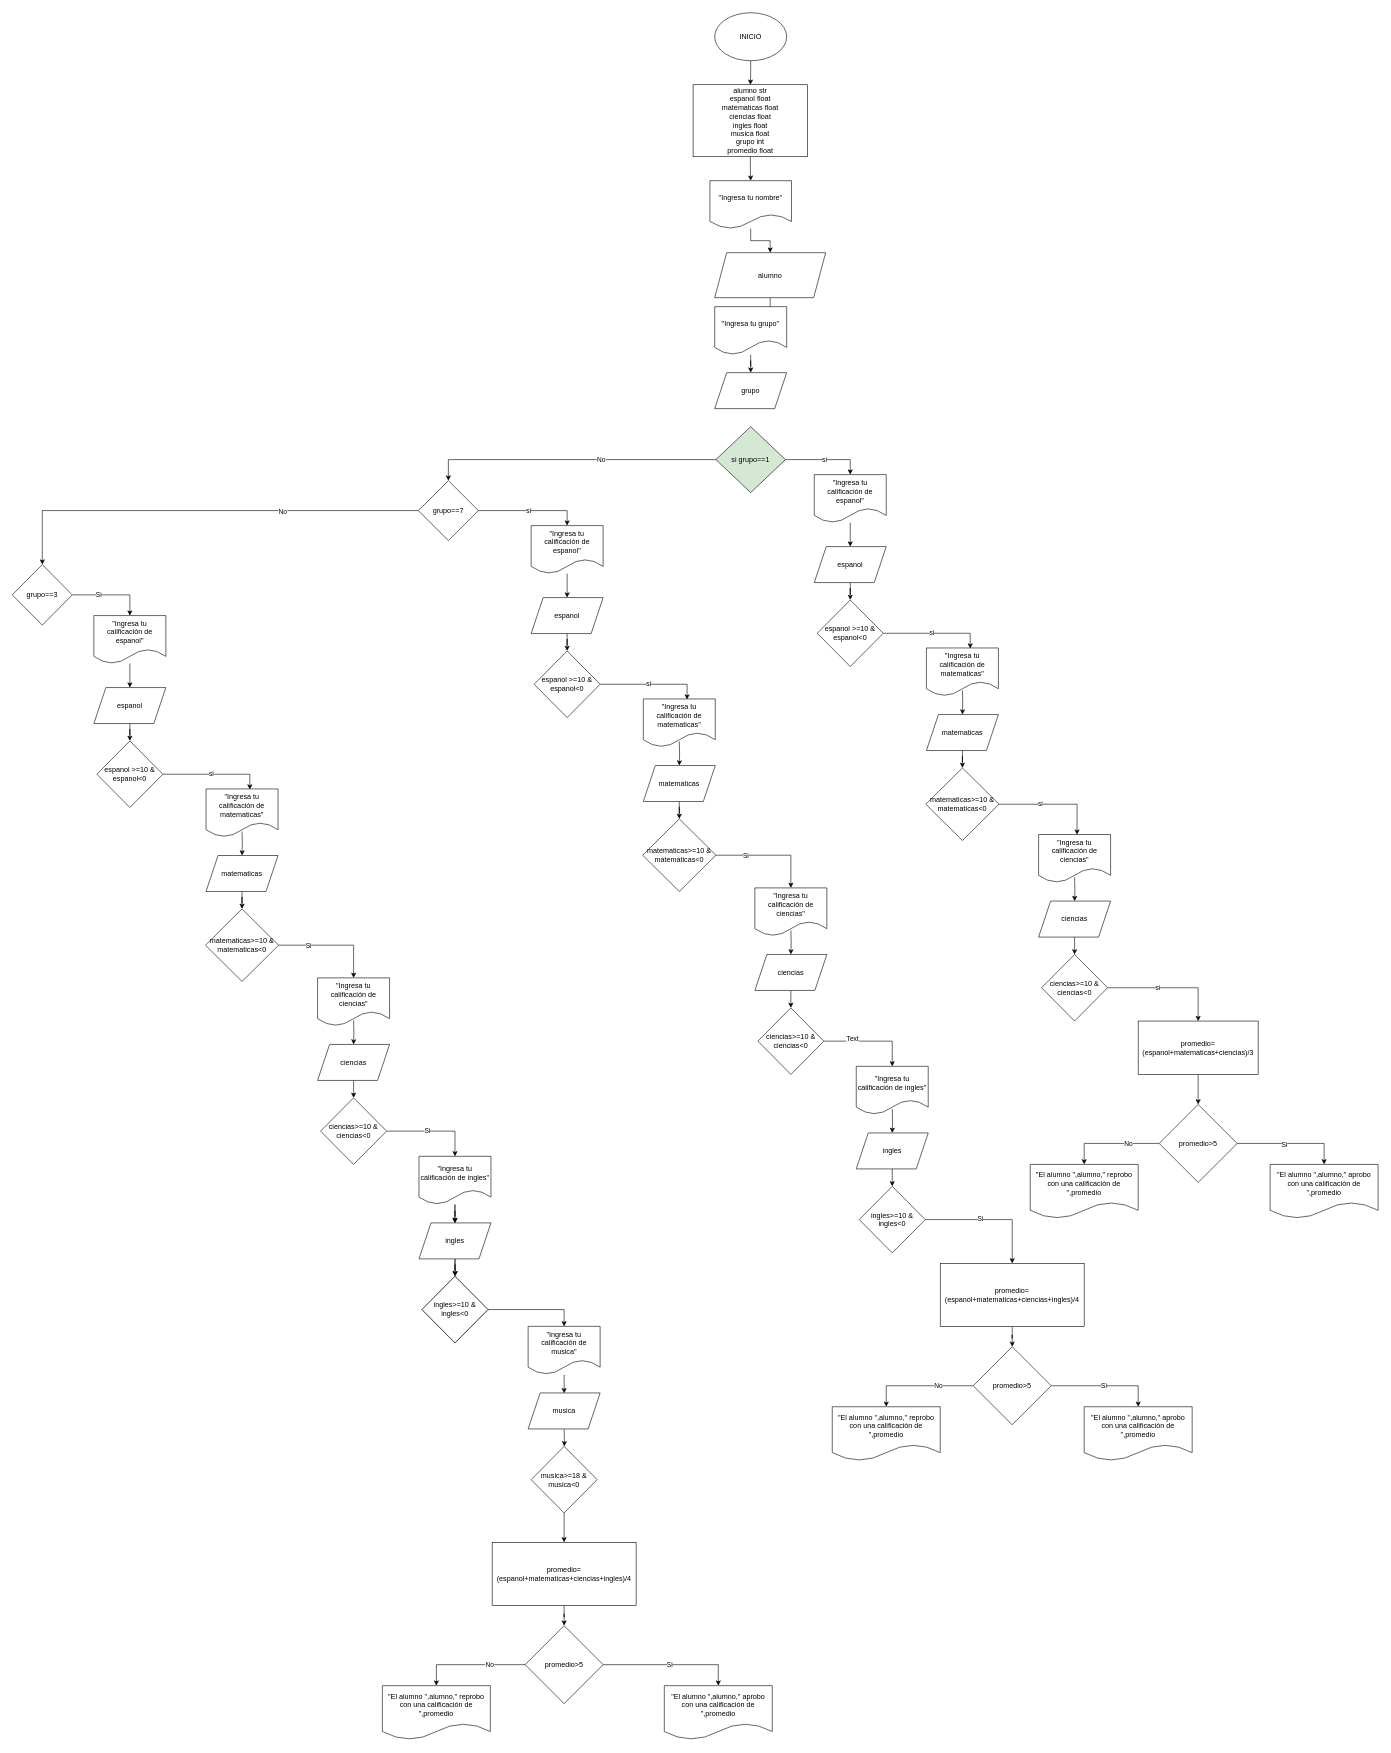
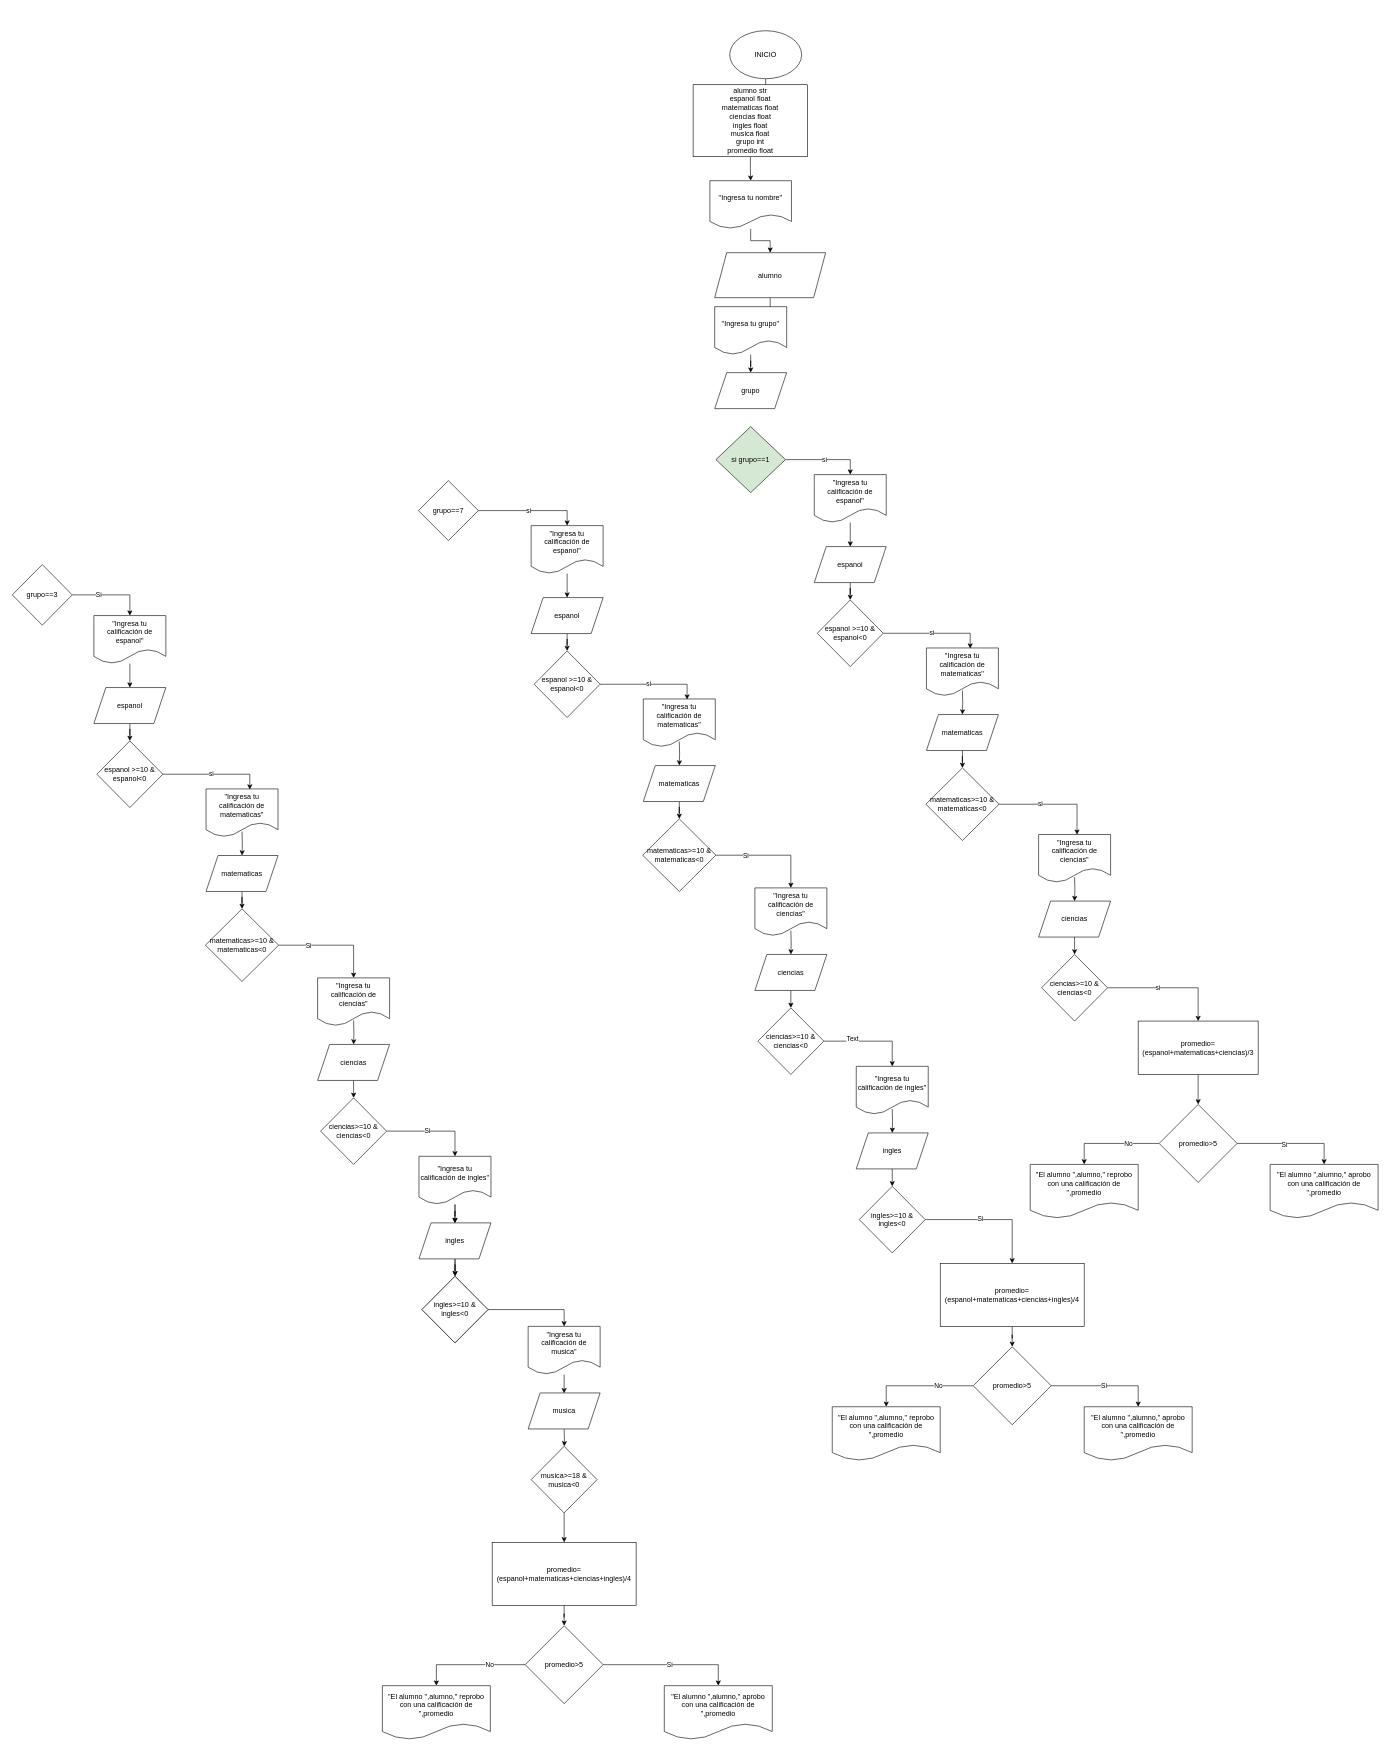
(751, 36) -> (766, 54)
(574, 459) -> none
(229, 510) -> none
